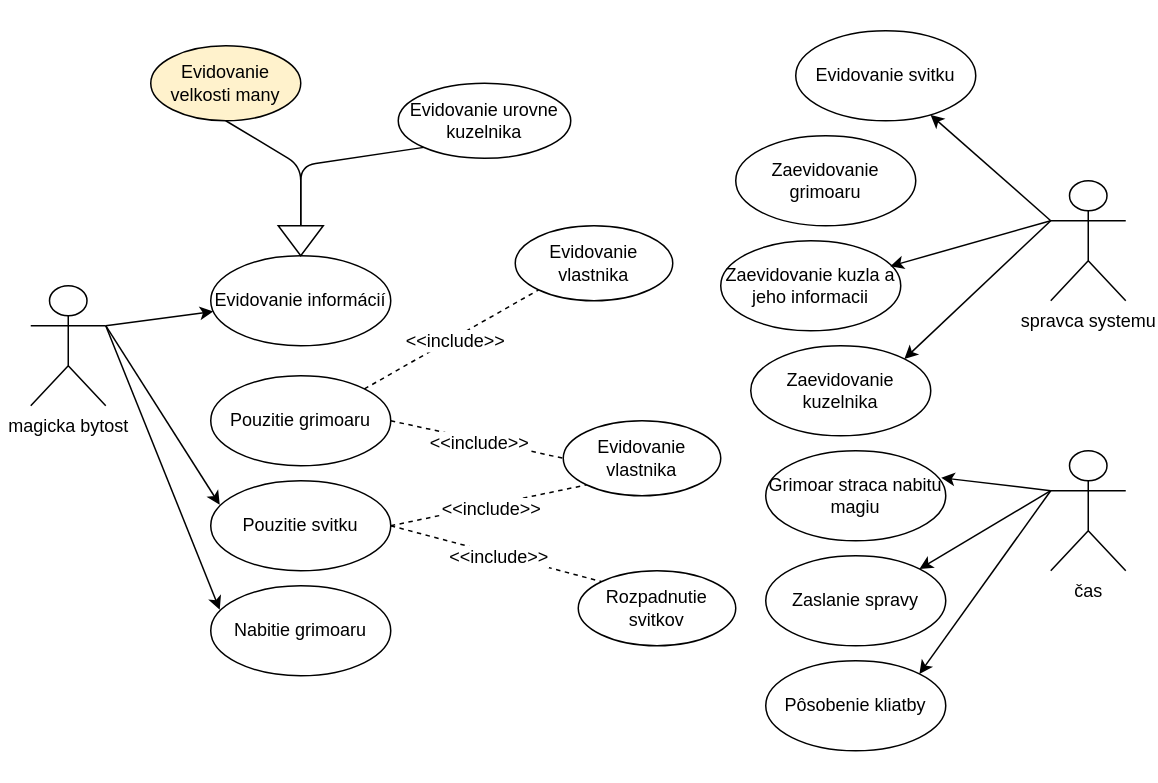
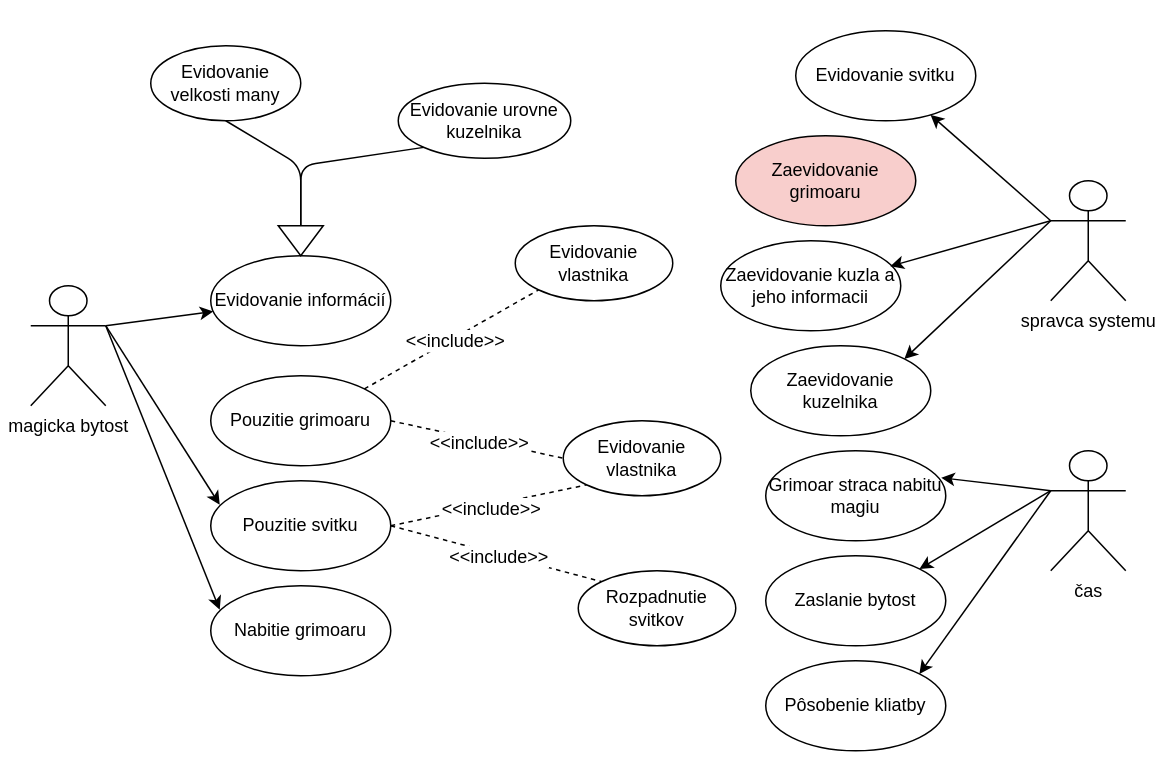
(226, 83) -> (226, 83)
(826, 181) -> (826, 181)
(856, 601) -> (856, 601)
